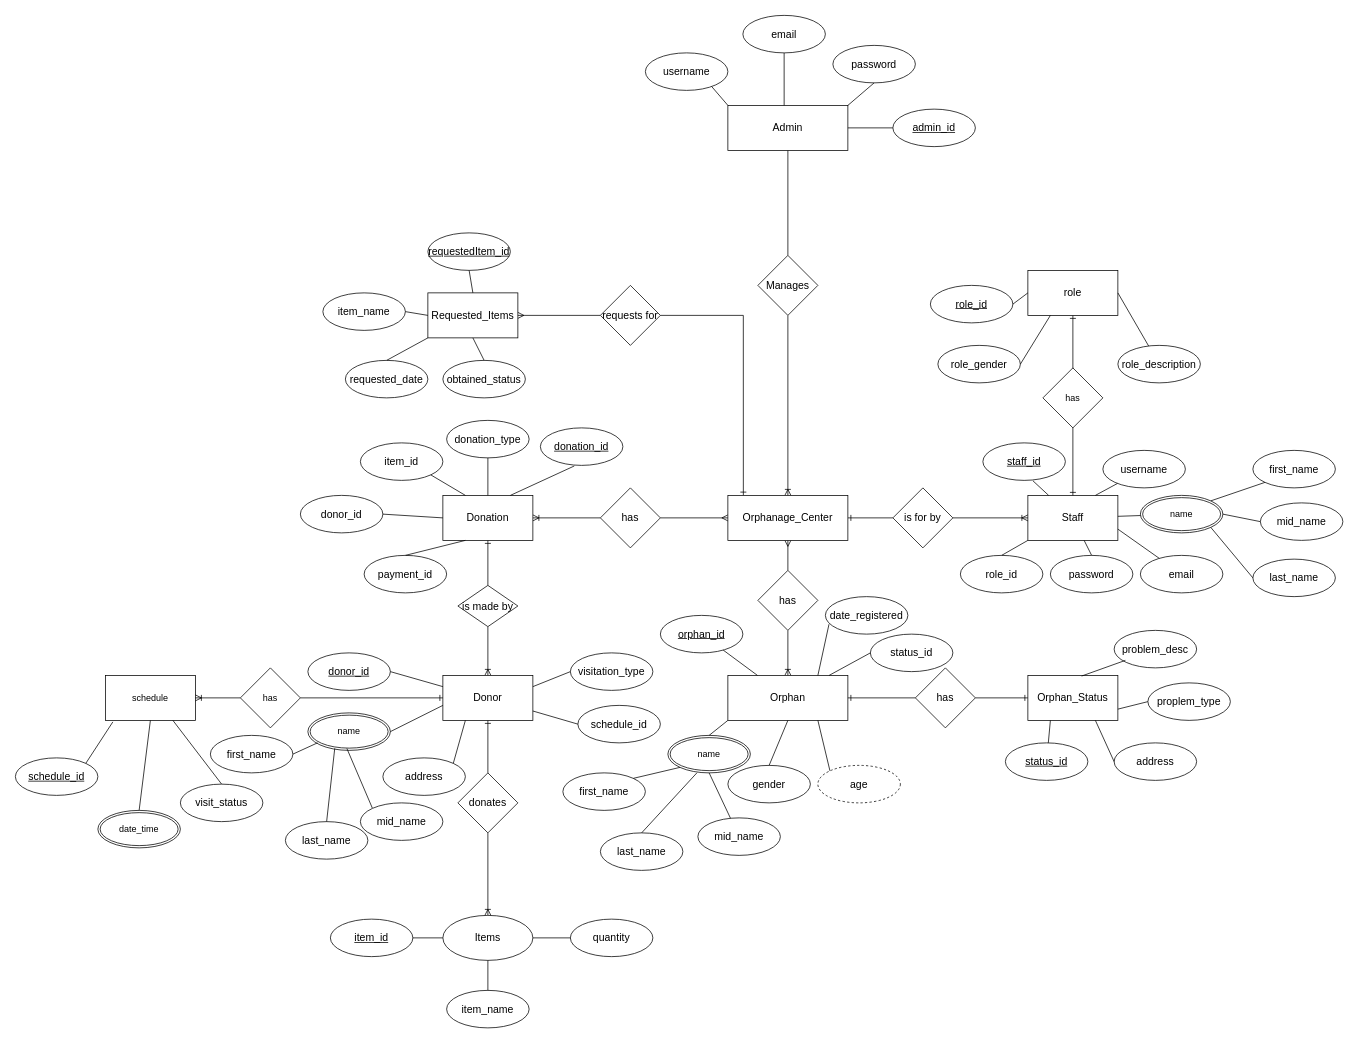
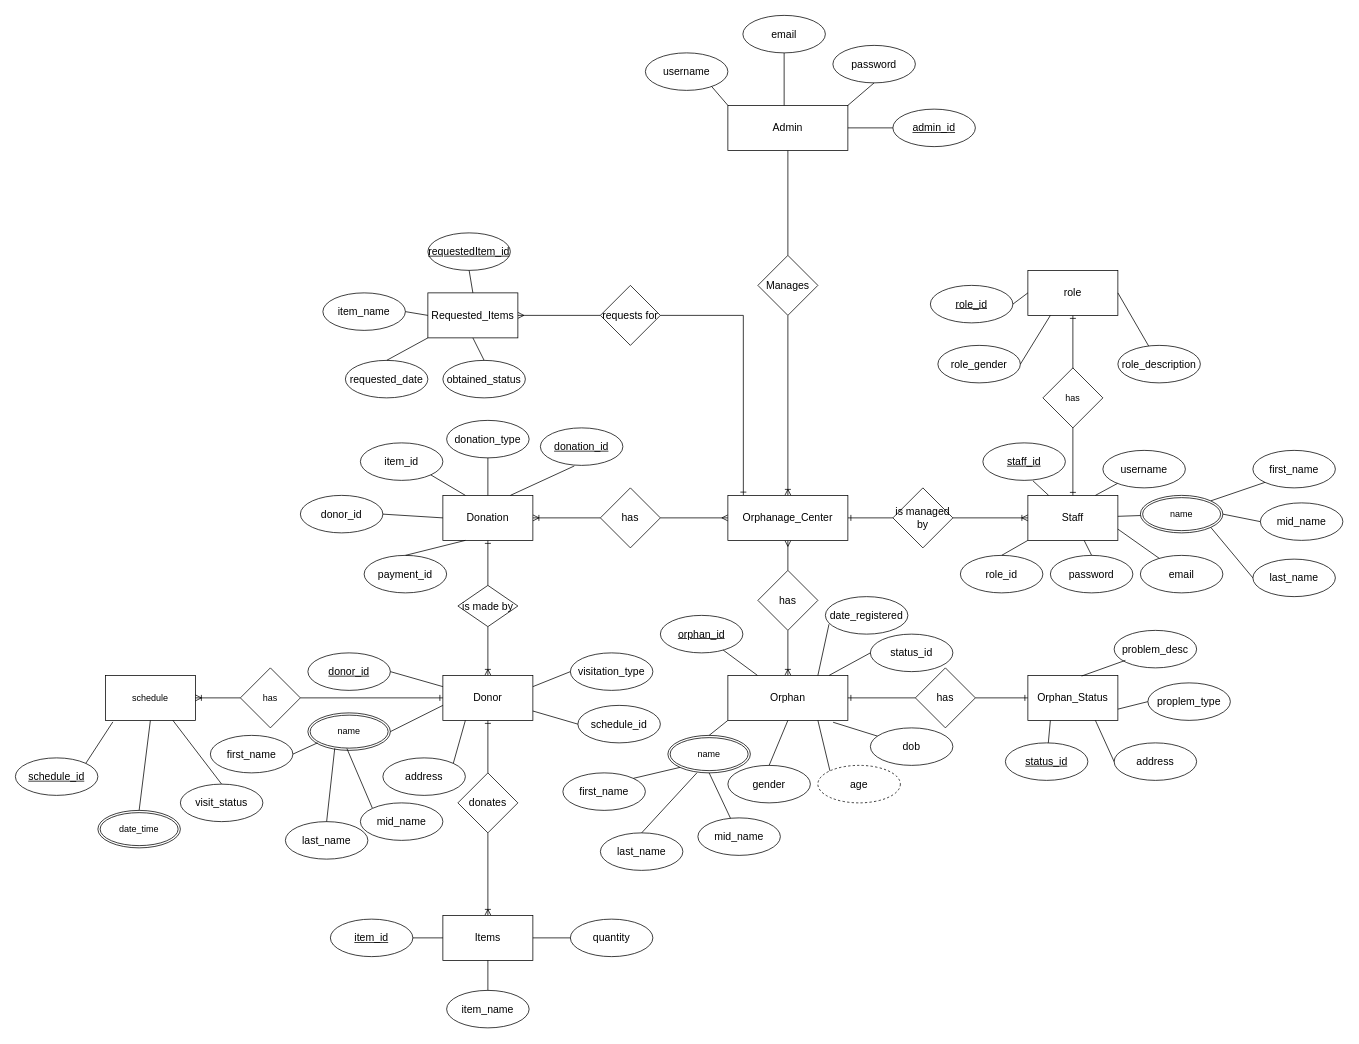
(923, 518) -> (923, 518)
none -> (855, 729)
none -> (912, 747)
(488, 938) -> (488, 938)
